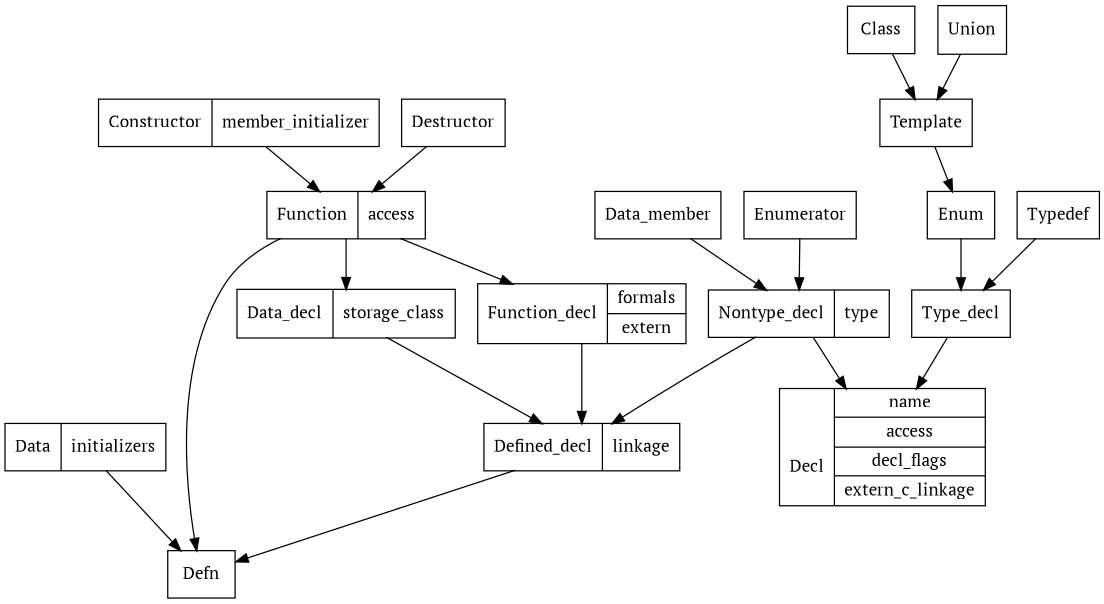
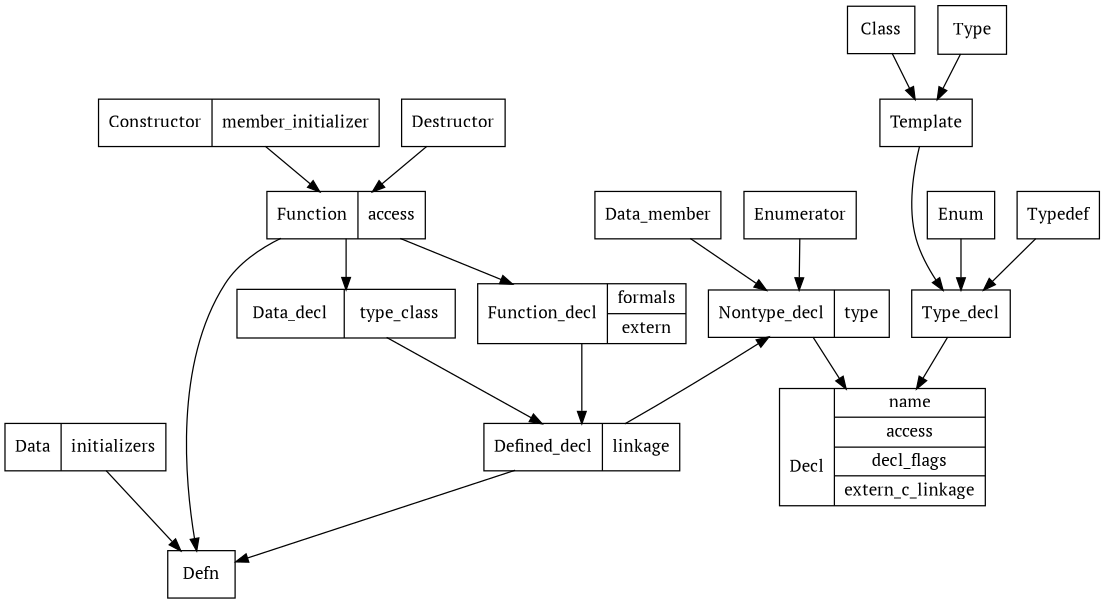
(972, 30) -> (972, 30)
(941, 163) -> (912, 215)
(394, 313) -> (400, 313)
(689, 376) -> (692, 385)
